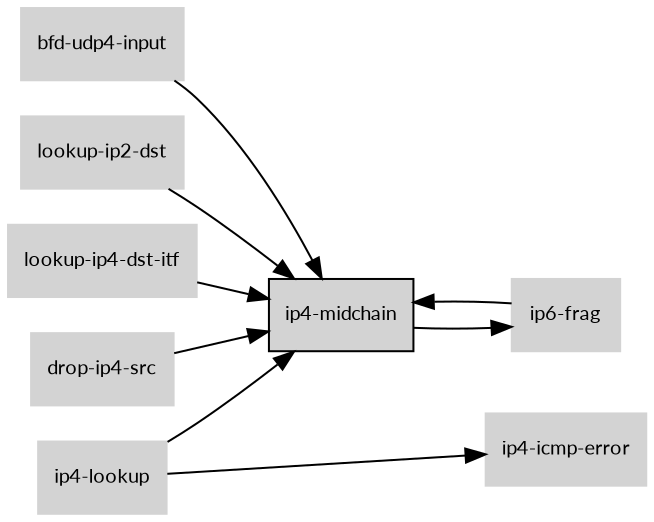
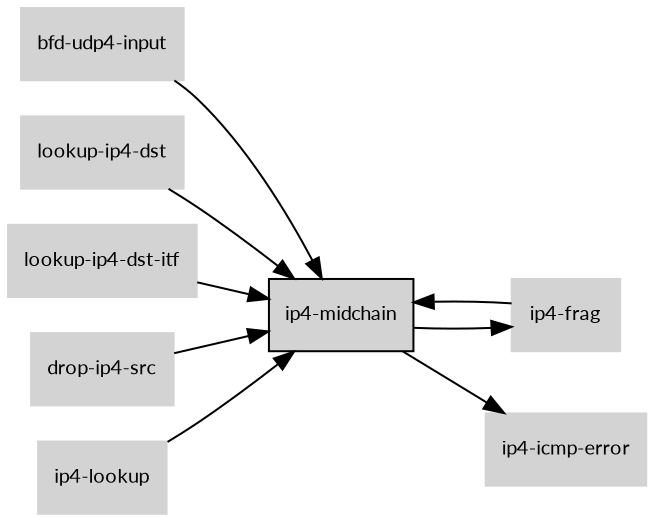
(102, 153) -> (102, 153)
(566, 315) -> (566, 315)
(316, 465) -> (445, 377)
